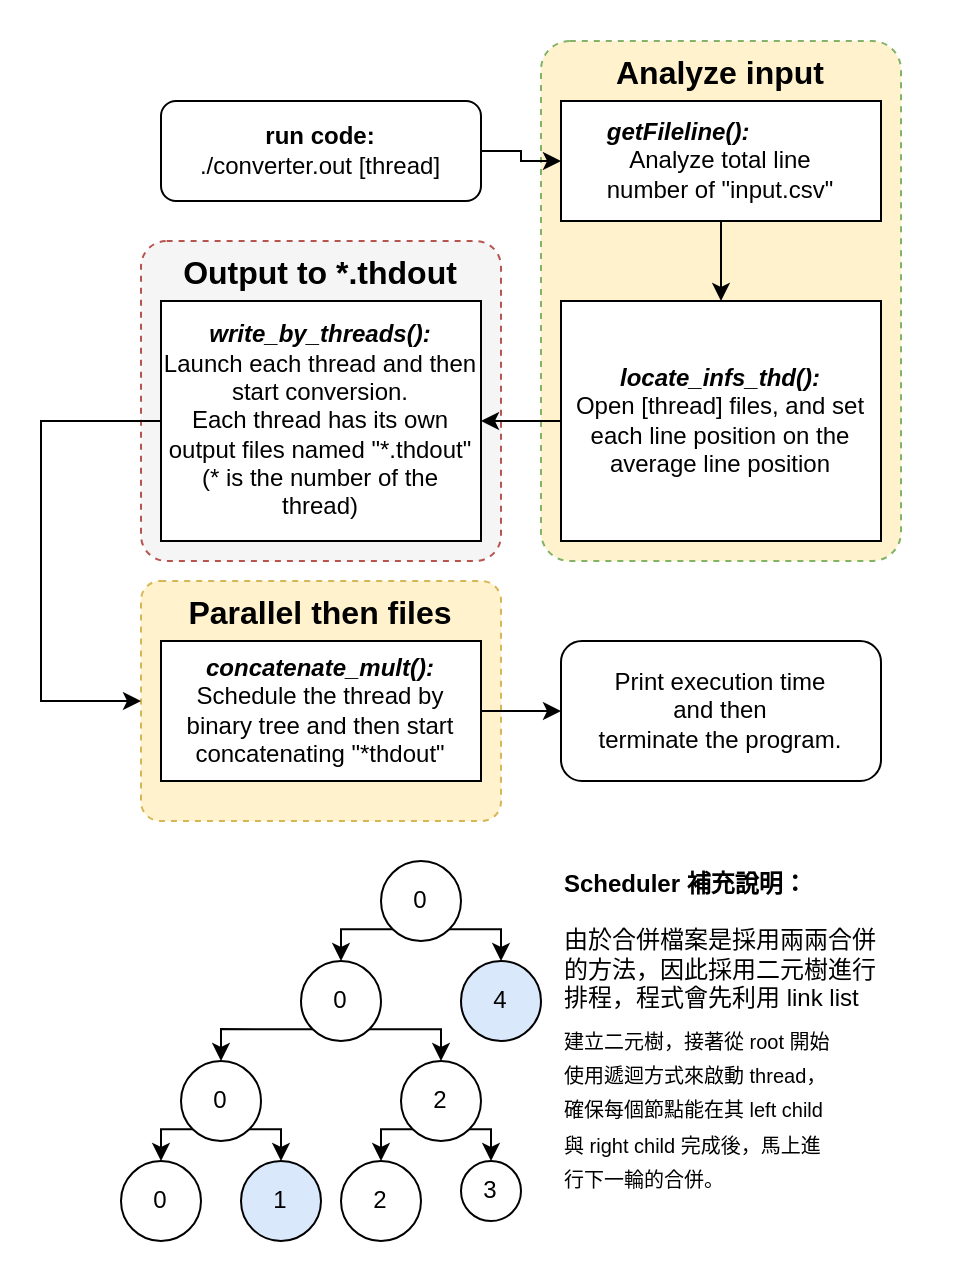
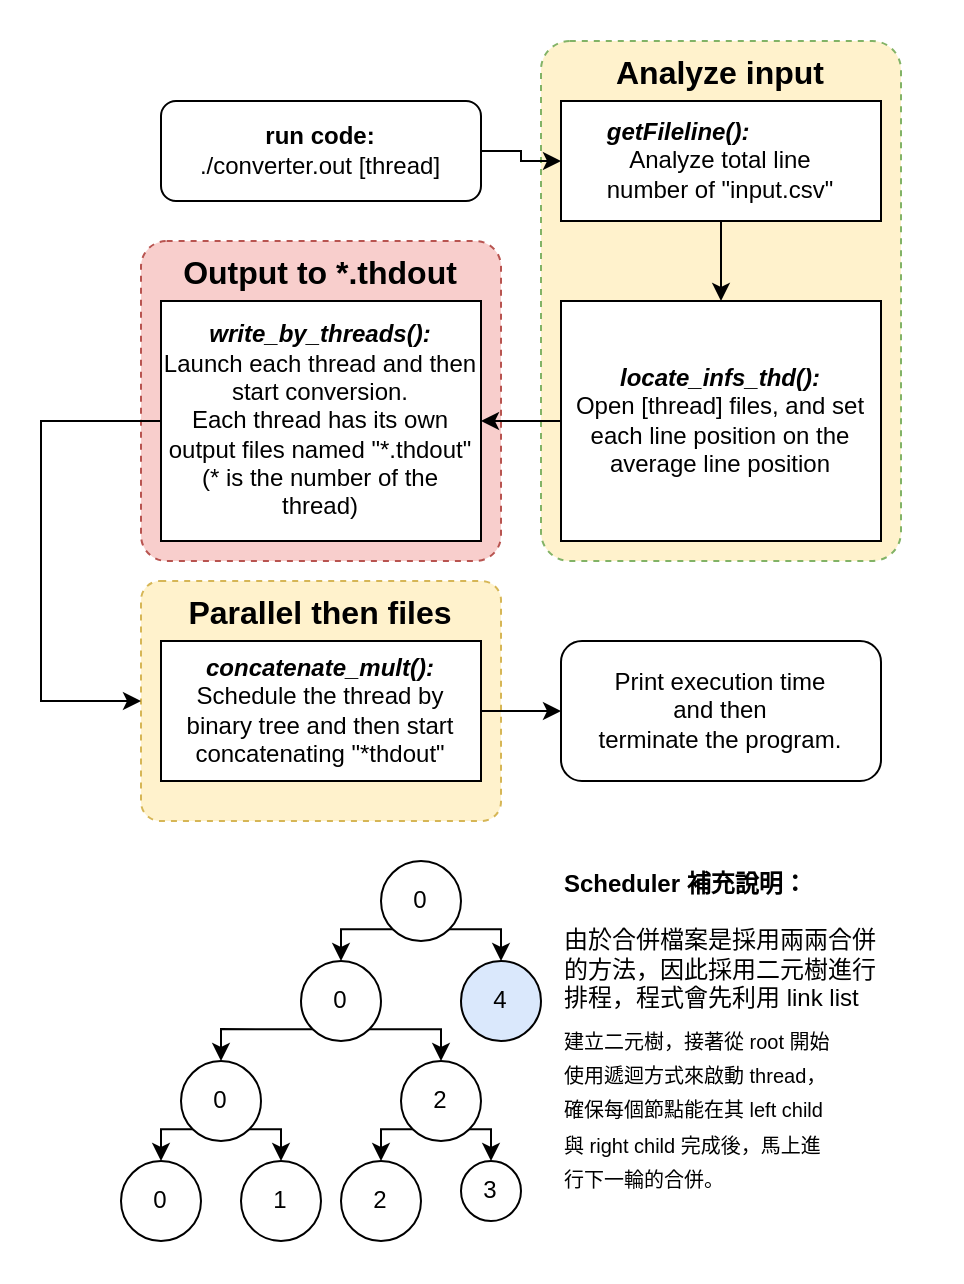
(321, 269) -> (321, 269)
(281, 1201) -> (281, 1201)
